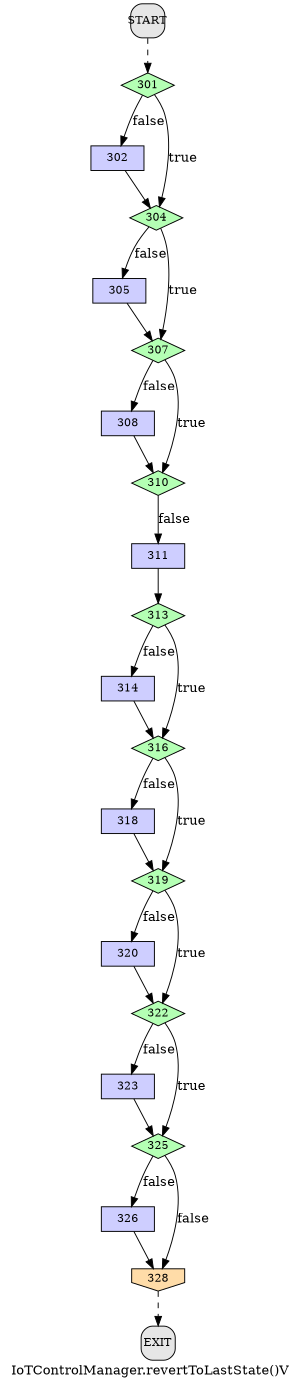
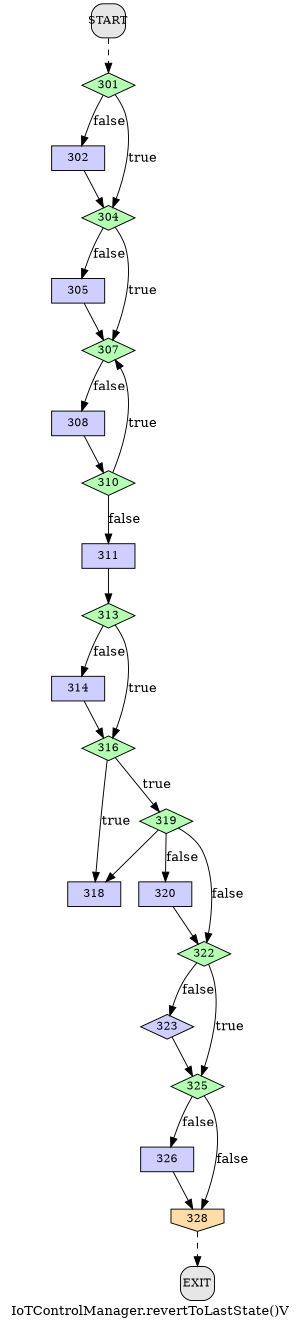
(178, 411) -> (127, 421)
(159, 785) -> (117, 821)
(141, 848) -> (135, 853)
(192, 954) -> (228, 894)
(128, 1086) -> (167, 1027)
